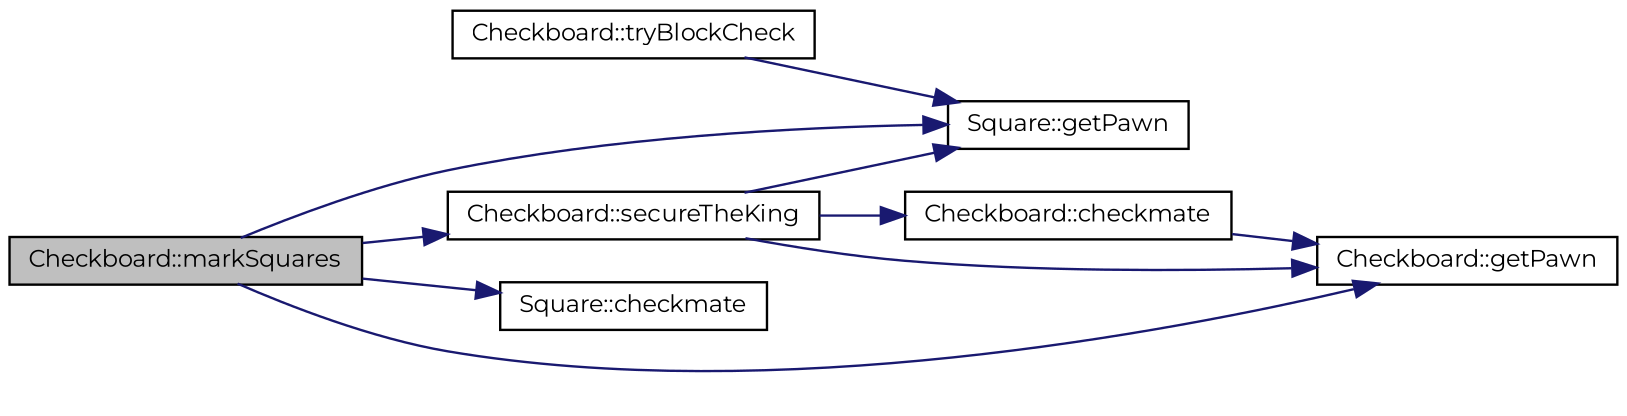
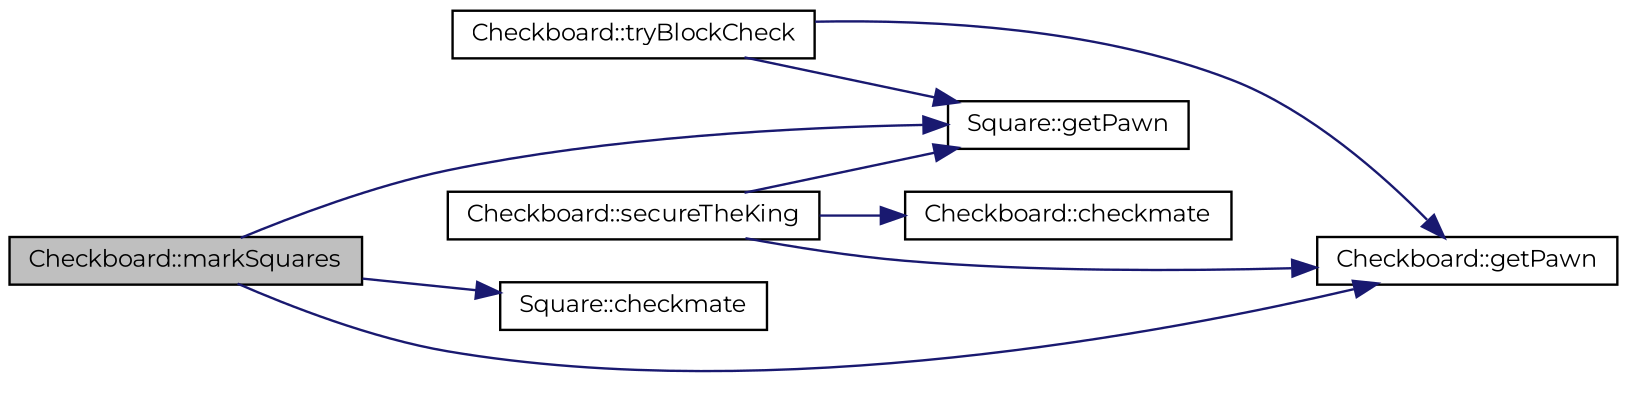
(1262, 238) -> (1145, 53)
(393, 240) -> none
